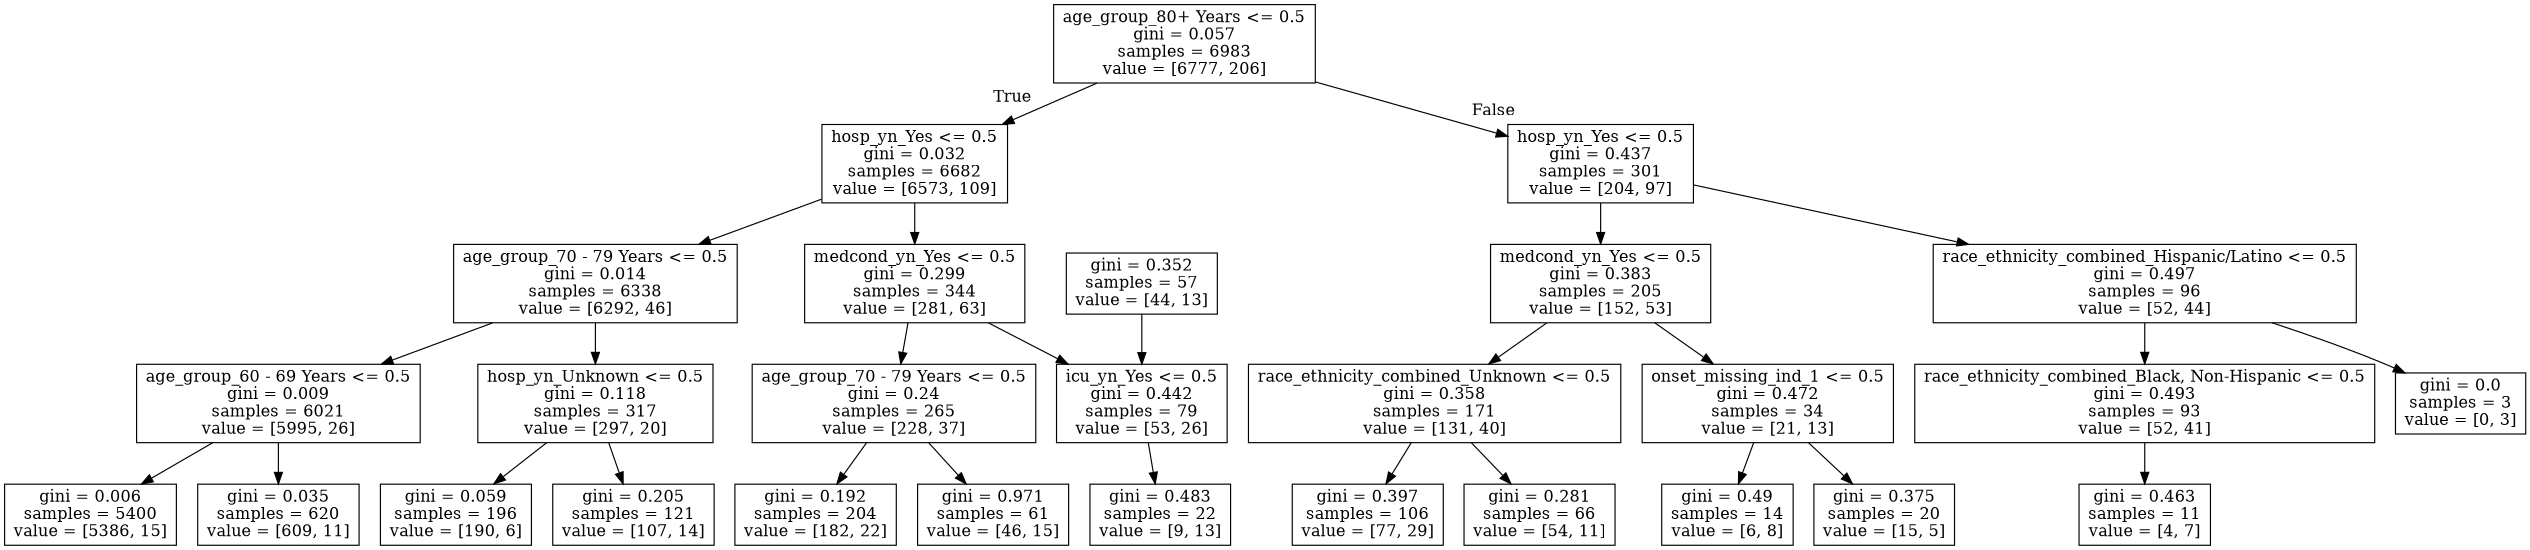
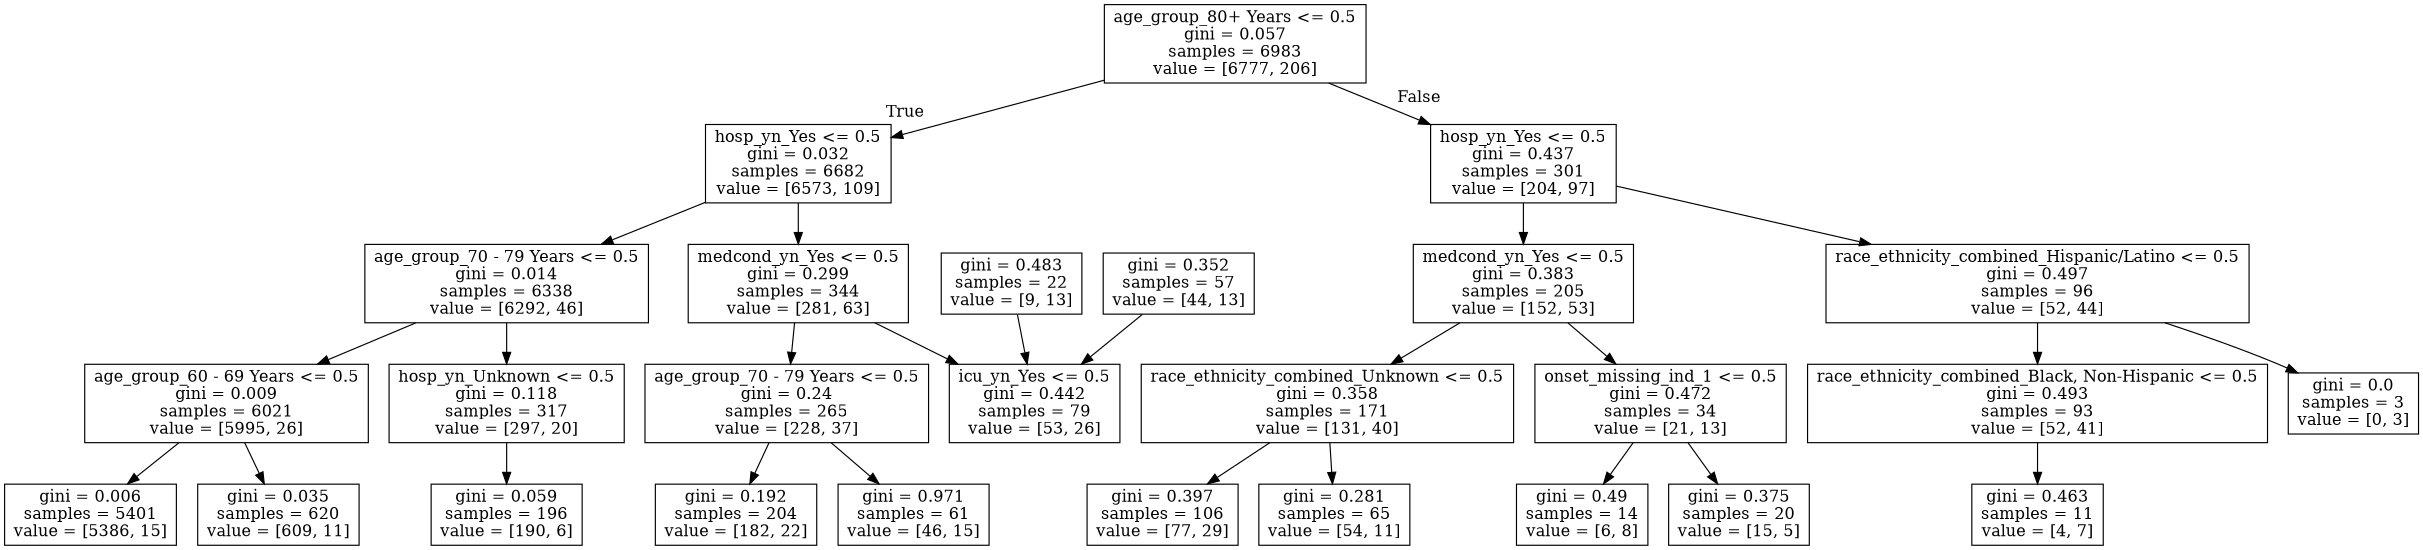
(1151, 458) -> (1021, 333)
(90, 515) -> (90, 515)
(633, 515) -> none
(1540, 515) -> (1334, 515)
